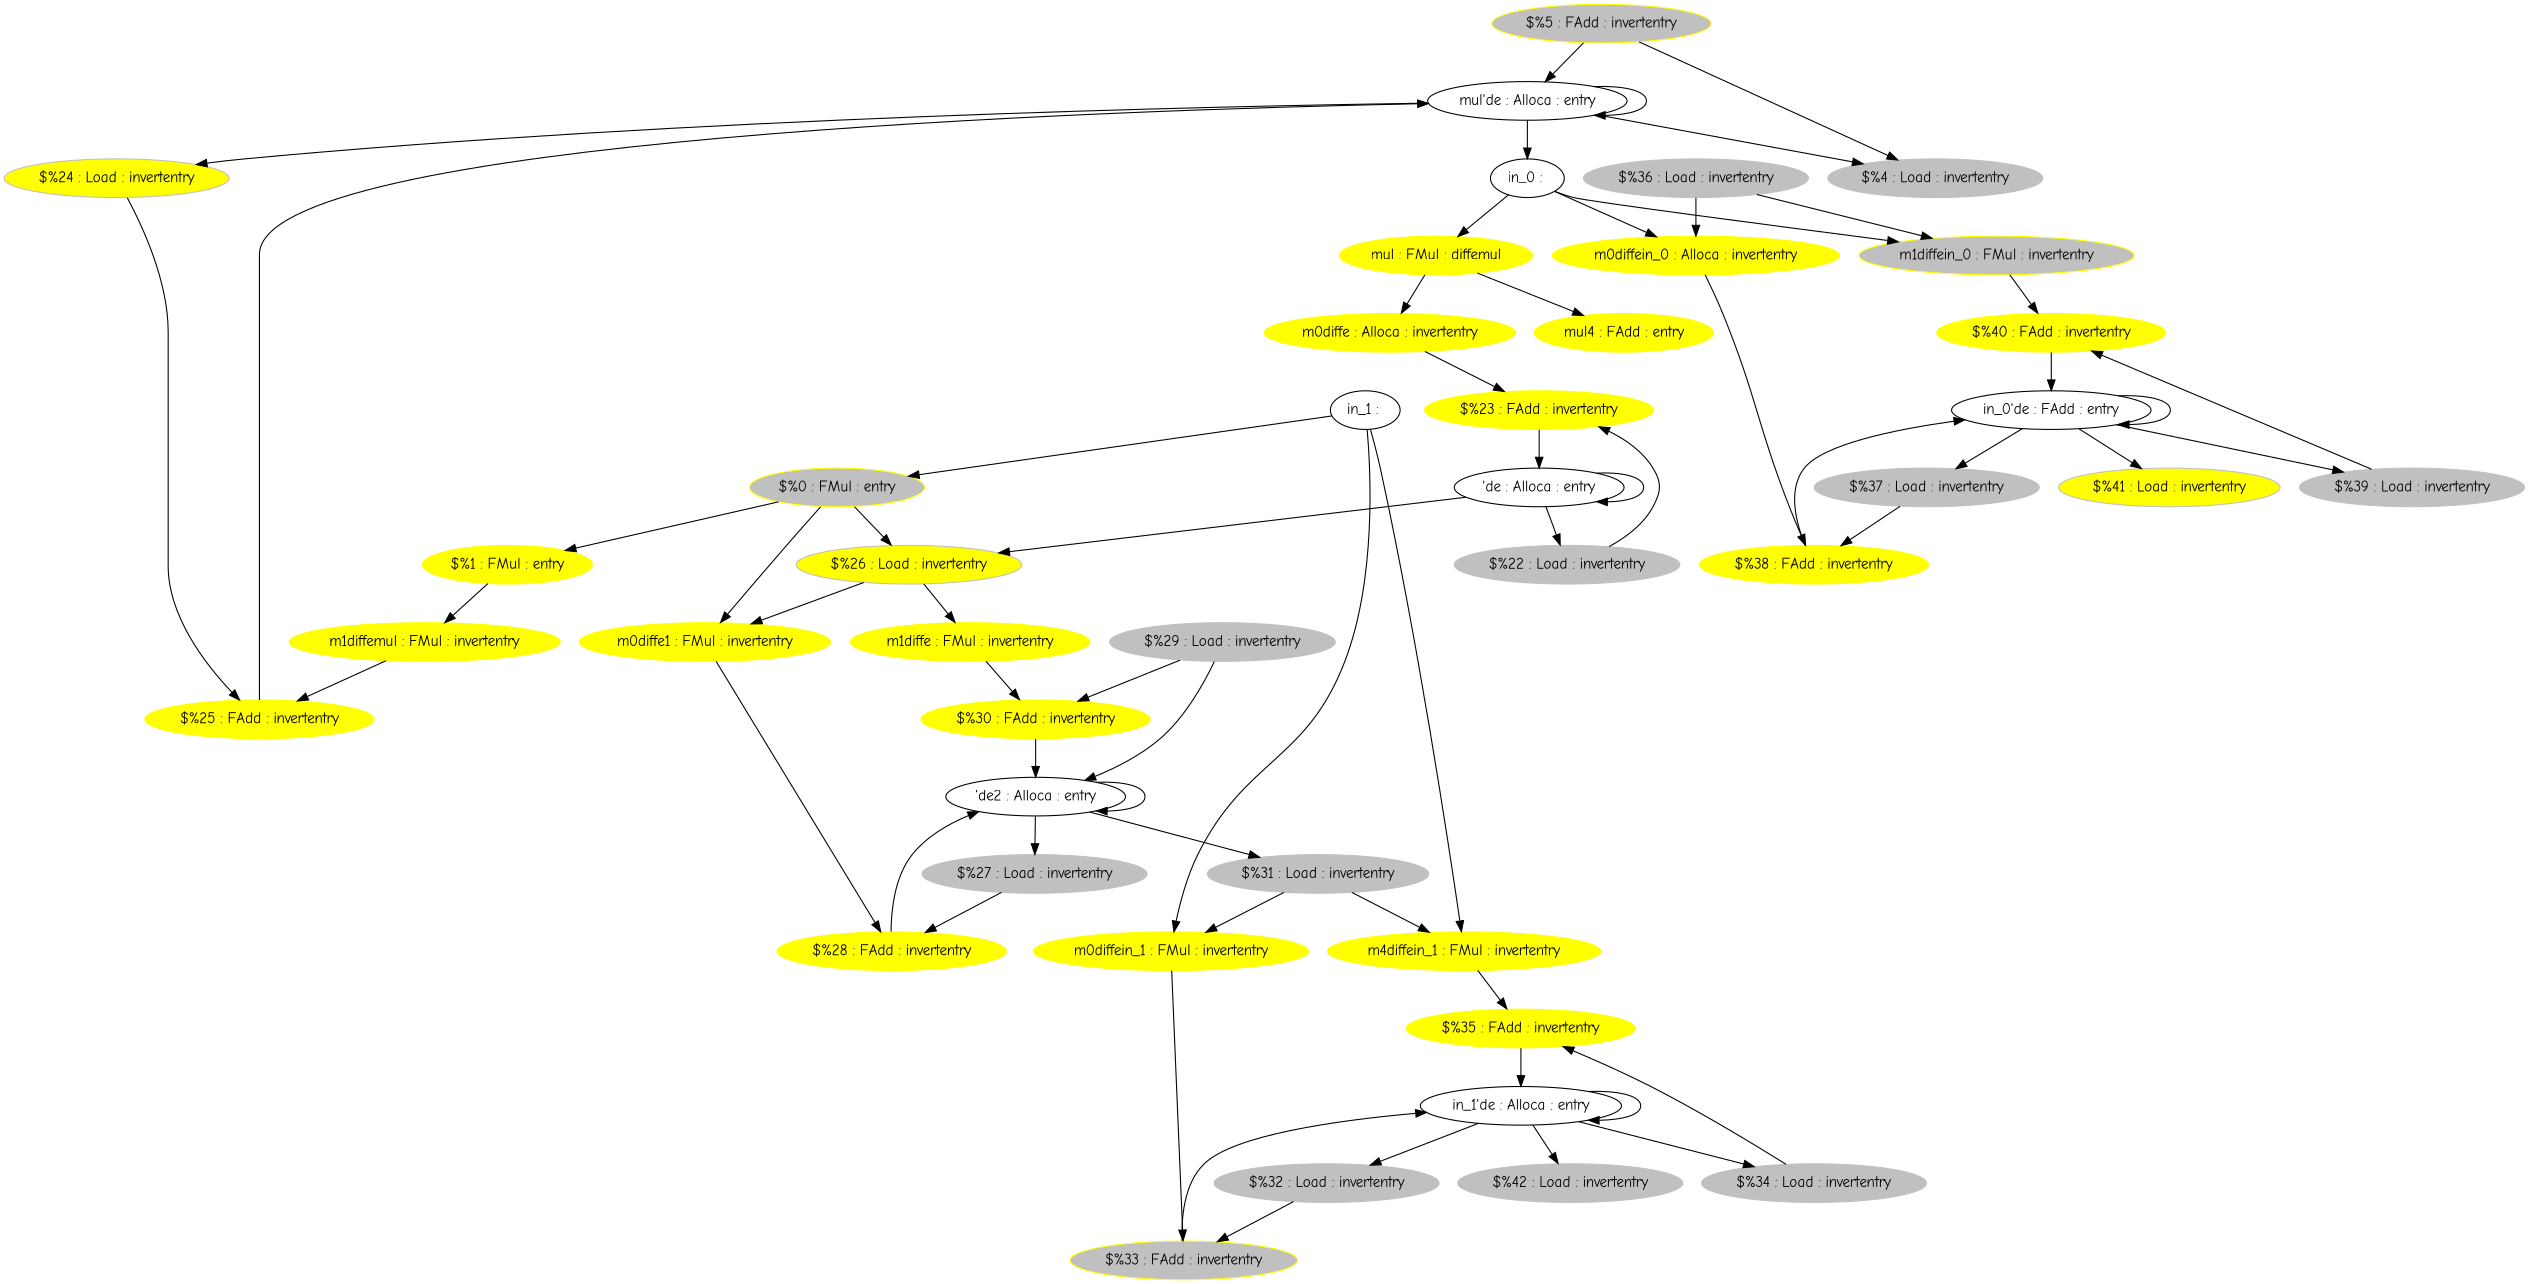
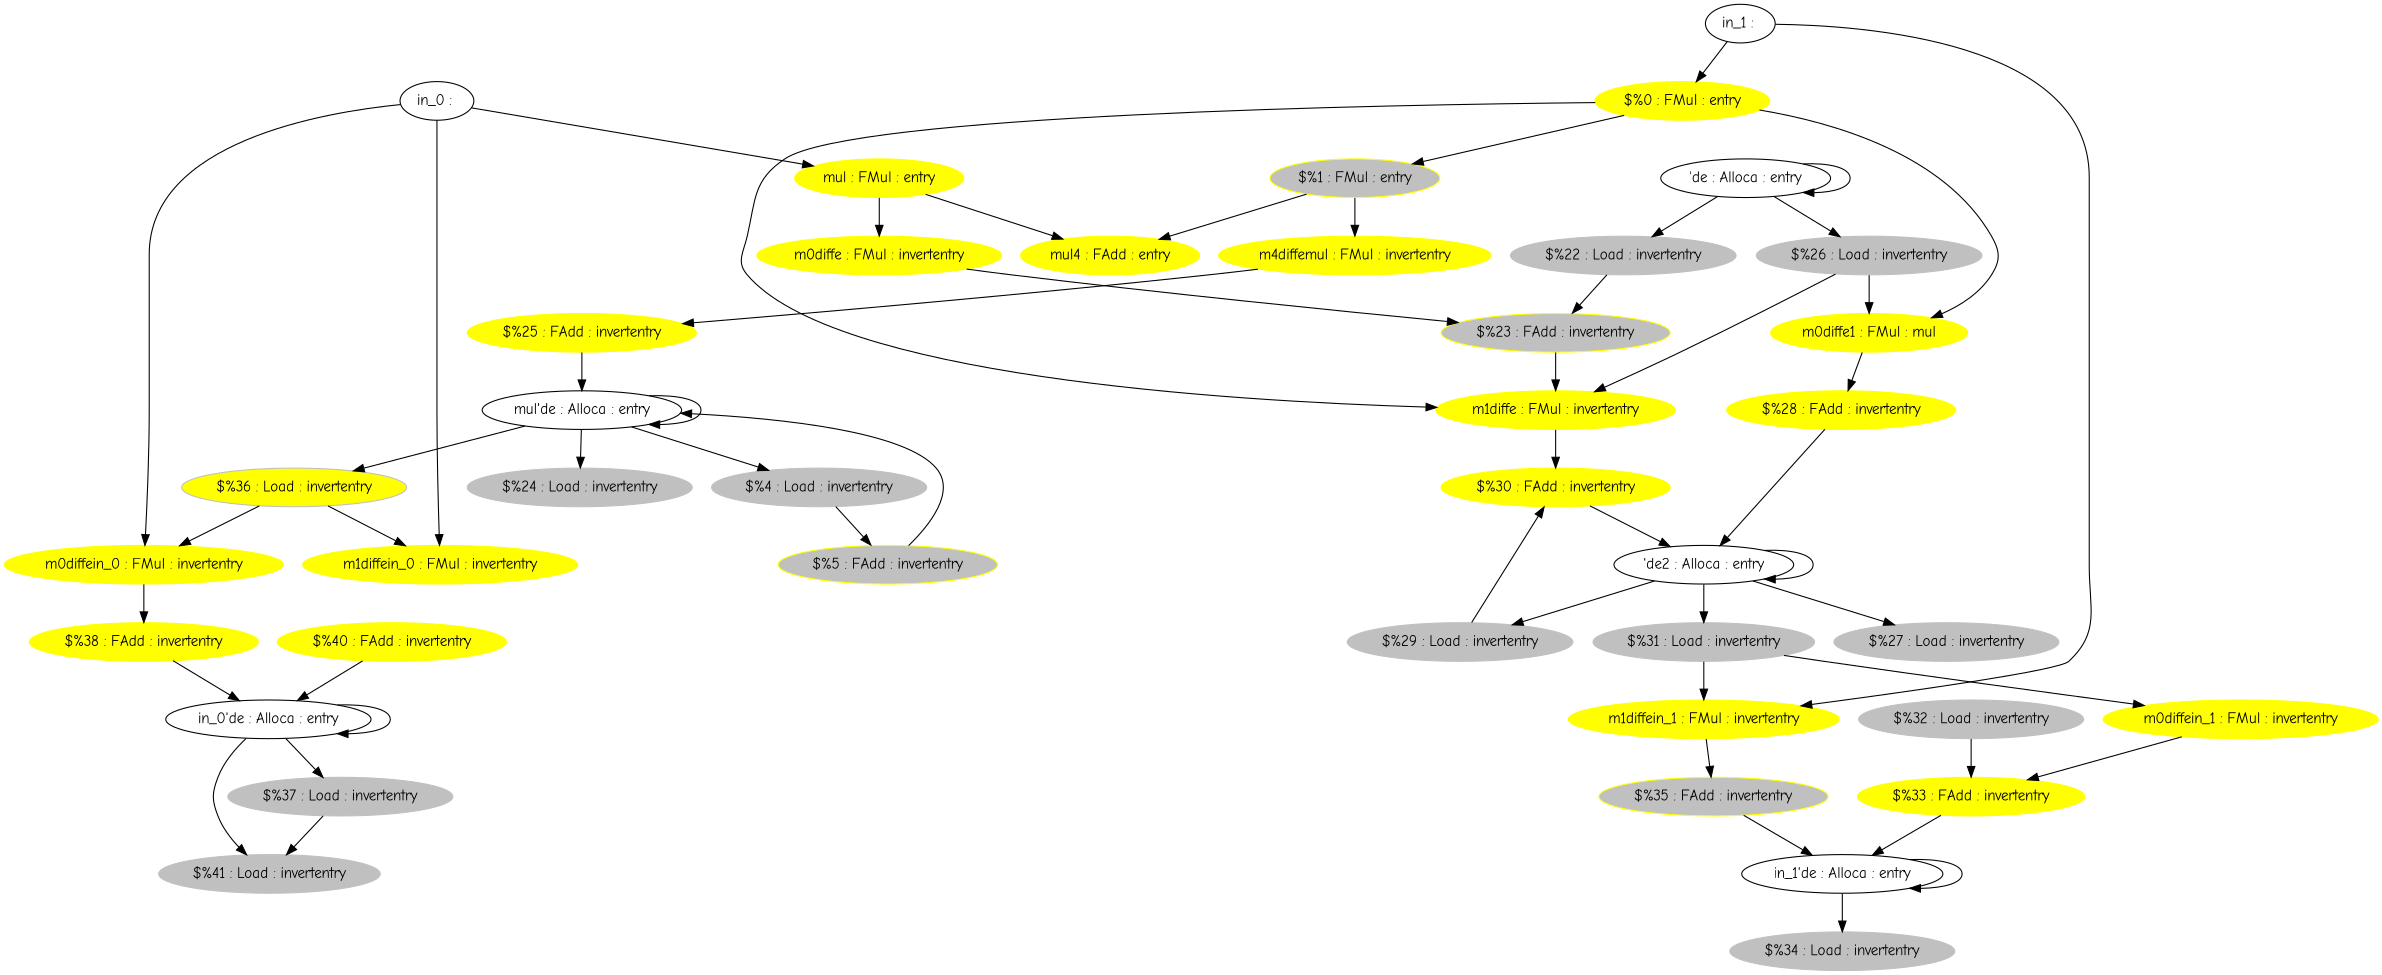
(1764, 99) -> (850, 522)
(1527, 134) -> (445, 447)
(117, 178) -> (580, 487)
(1696, 178) -> (294, 487)
none -> (1238, 215)
(1436, 256) -> (879, 178)
(1696, 256) -> (144, 565)
(1996, 256) -> (440, 565)
(2021, 290) -> none
(1390, 333) -> (879, 256)
(1539, 410) -> (1556, 333)
(2051, 410) -> (268, 719)
(1539, 444) -> (1556, 366)
(168, 451) -> none
(837, 487) -> (1682, 101)
(2169, 487) -> (269, 874)
(2412, 487) -> none
(869, 522) -> (816, 149)
(1875, 523) -> (309, 831)
(507, 565) -> (1355, 178)
(909, 565) -> (1869, 256)
(425, 642) -> (1355, 256)
(705, 642) -> (1869, 333)
(1327, 698) -> none
(1167, 732) -> (1589, 601)
(968, 910) -> none
(1464, 951) -> (1704, 719)
(1521, 1029) -> (1713, 797)
(1682, 1103) -> none
(1429, 1142) -> none
(1570, 1183) -> none
(1184, 1260) -> (1971, 797)
